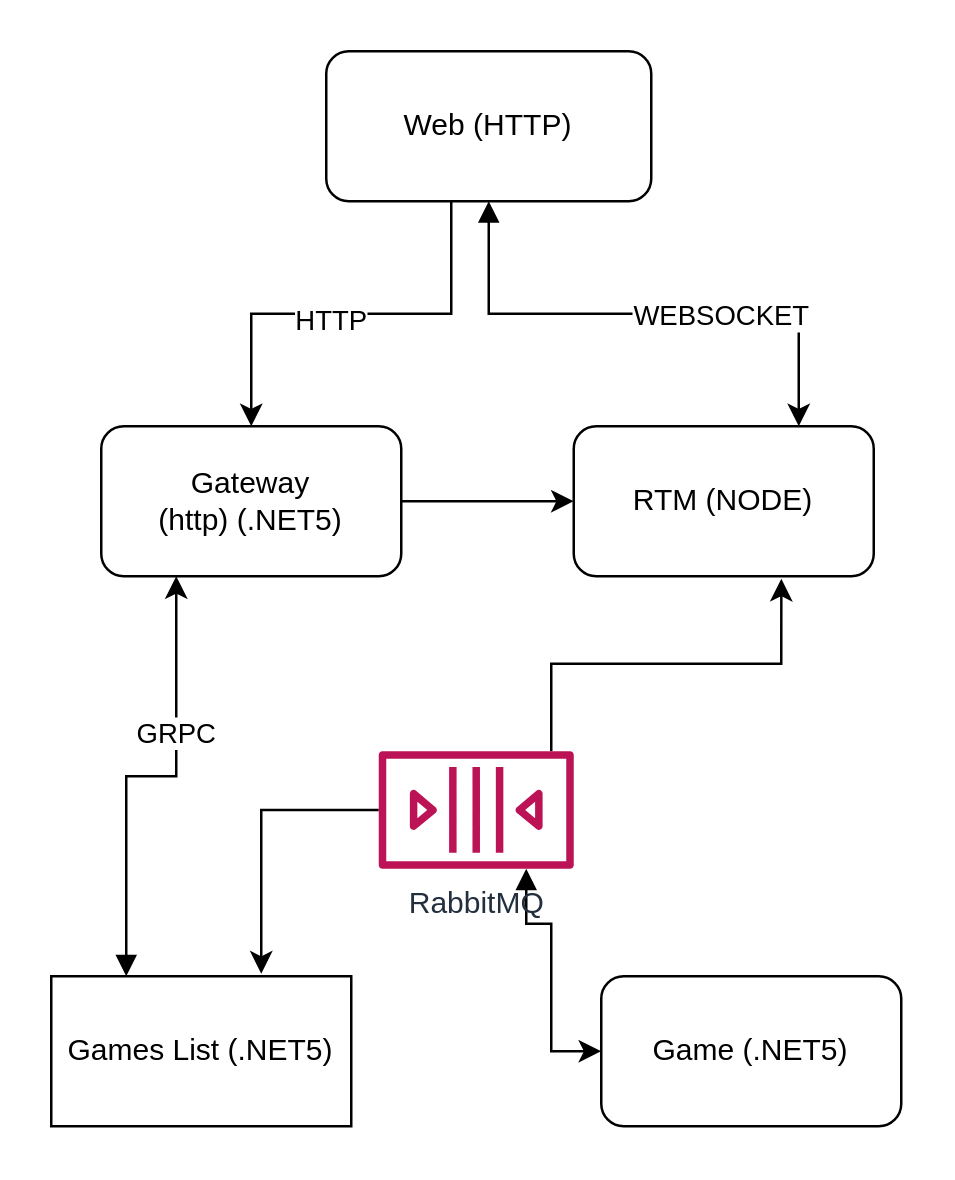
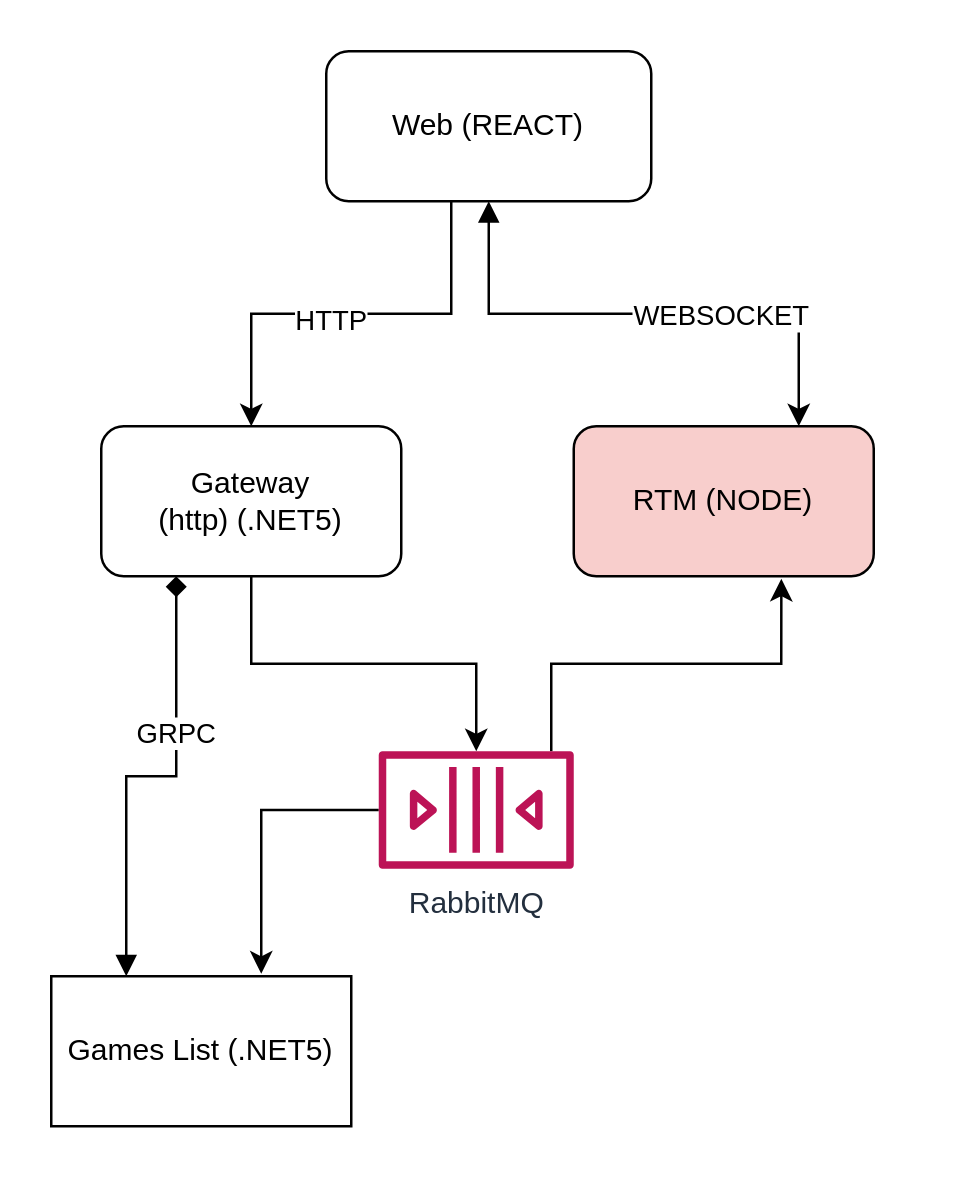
(489, 126) -> (489, 126)
(480, 501) -> (355, 664)
(724, 501) -> (724, 501)
(176, 595) -> (176, 597)
(551, 975) -> none
(751, 1051) -> none
